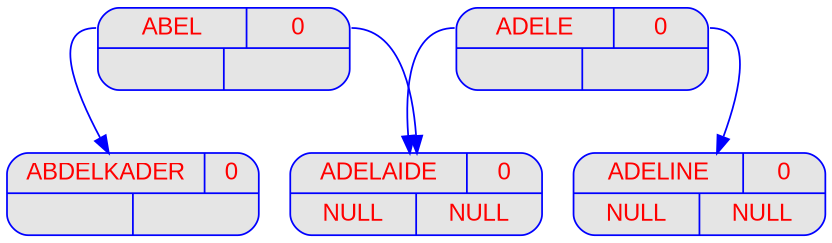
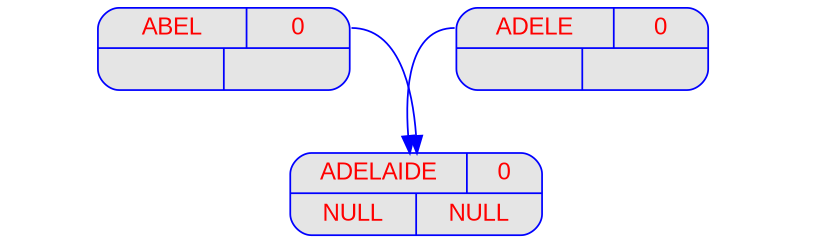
(133, 194) -> none
(699, 194) -> none
